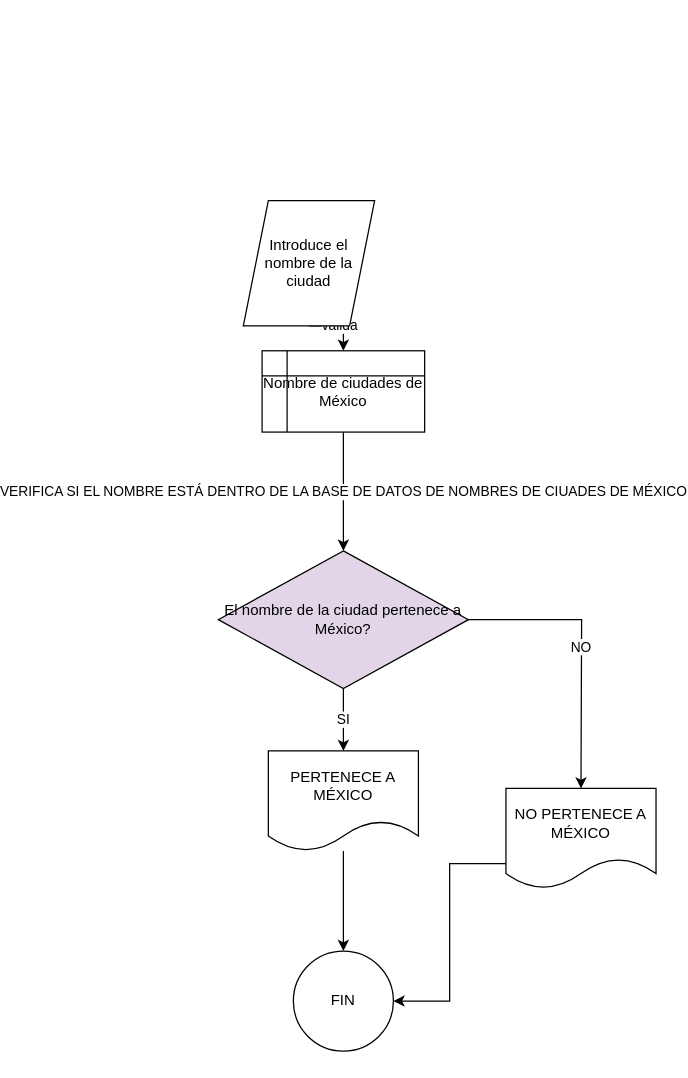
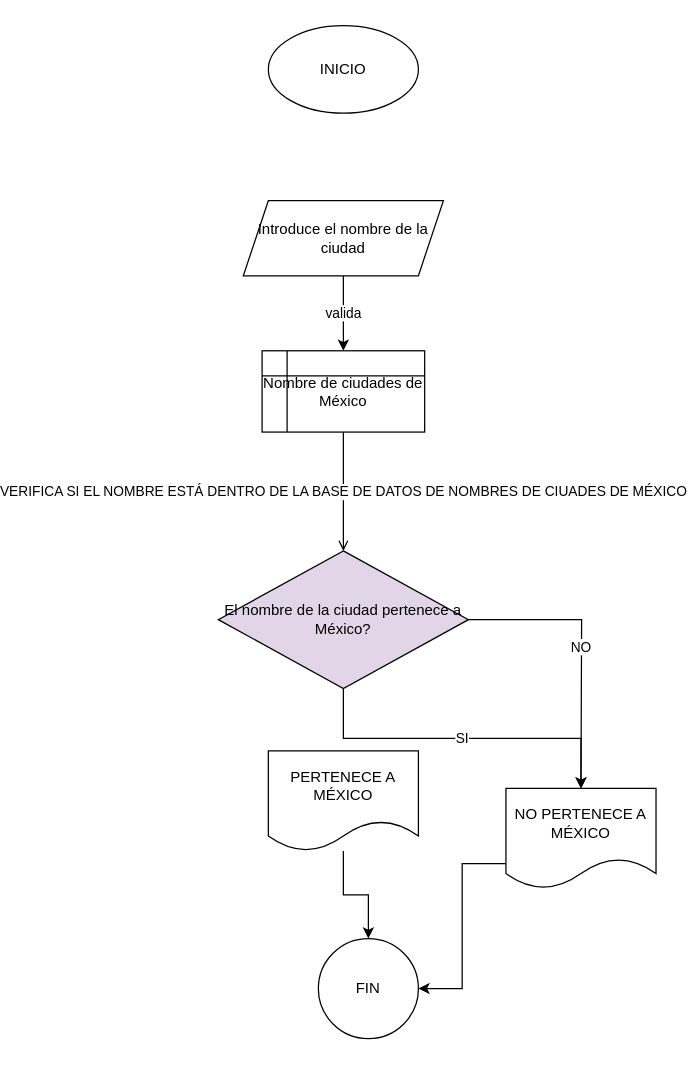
none -> (343, 69)
(309, 263) -> (343, 238)
(343, 541) -> (343, 543)
(343, 727) -> (446, 738)
(343, 1001) -> (368, 988)
